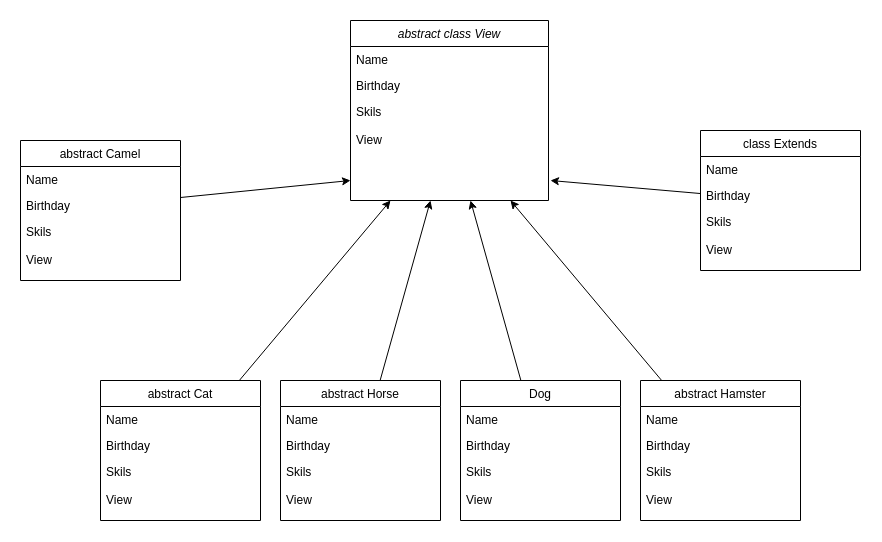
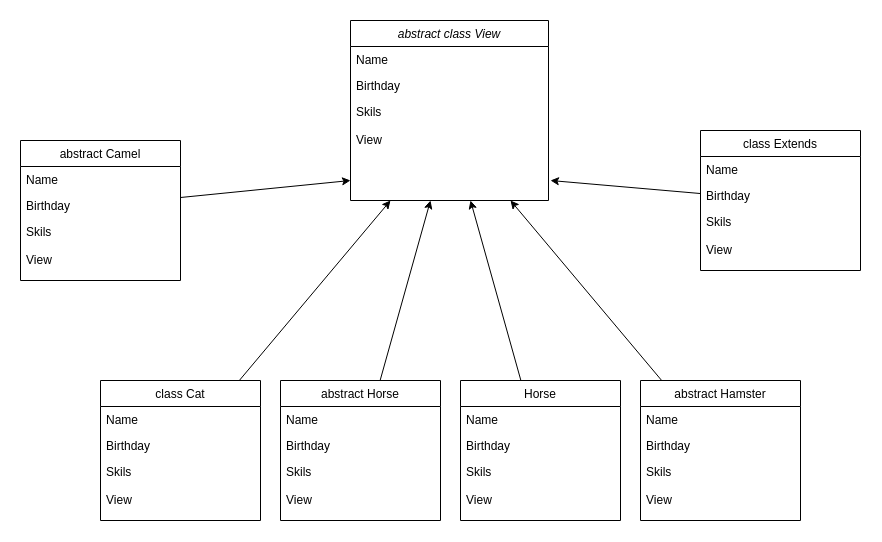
(180, 394) -> (180, 394)
(540, 394) -> (540, 394)
